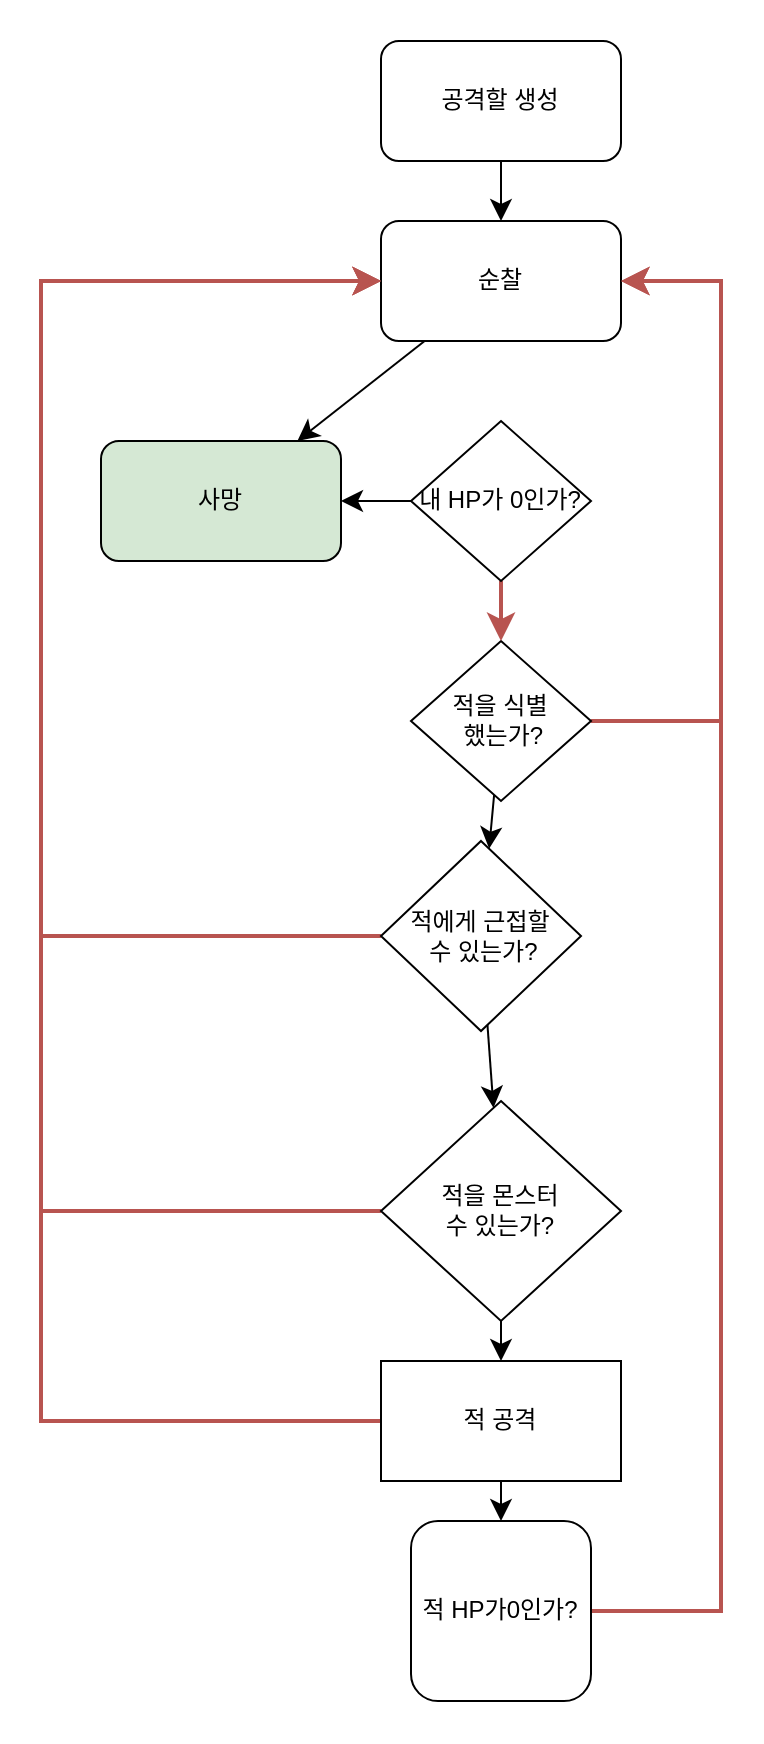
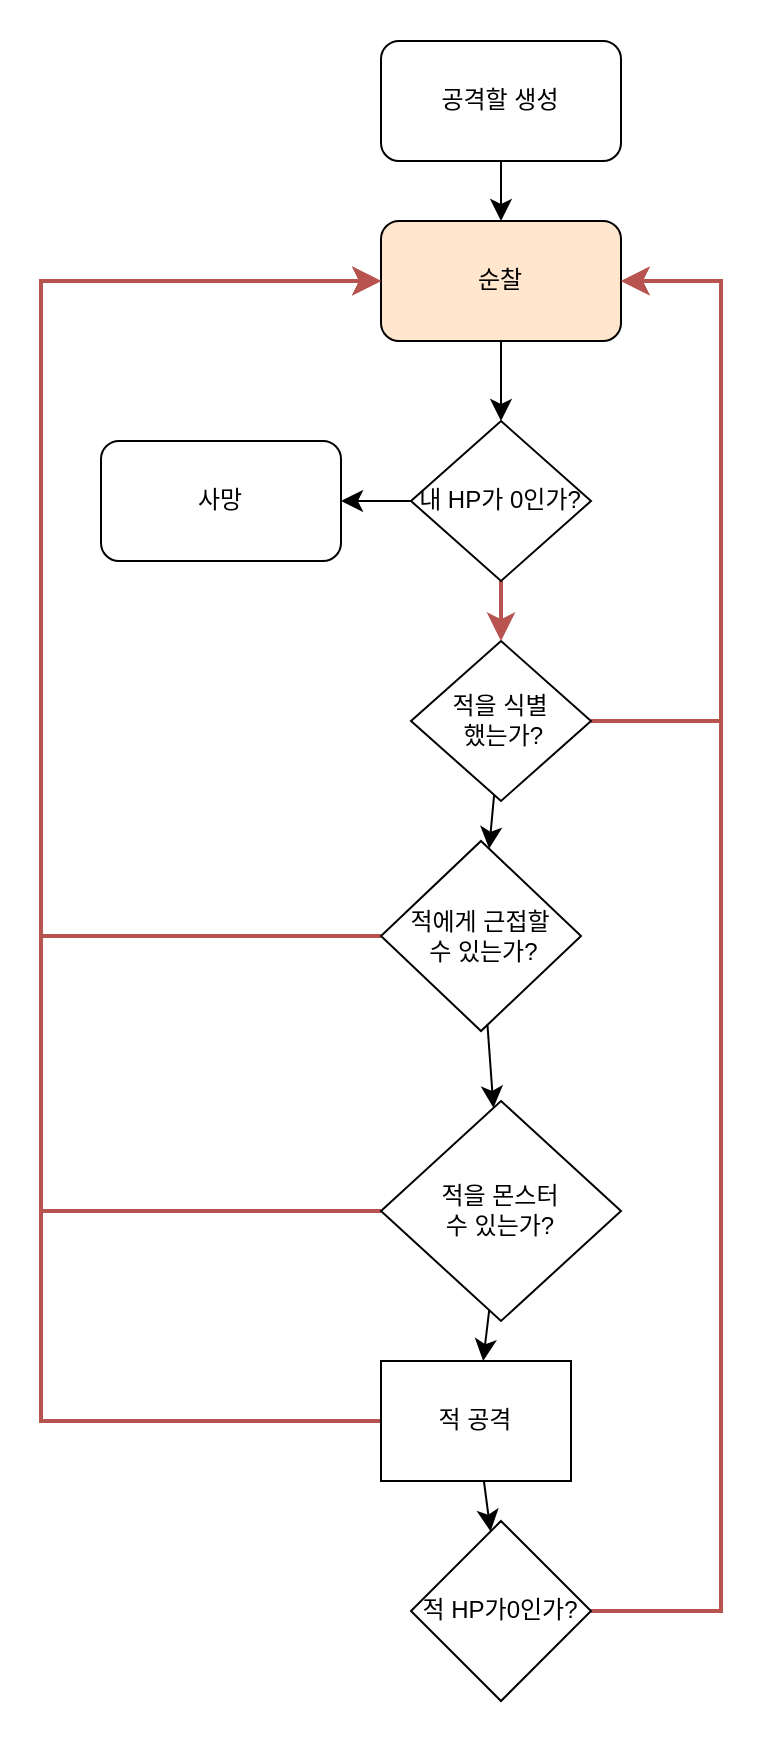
(501, 281) -> (501, 281)
(368, 386) -> (501, 374)
(221, 501) -> (221, 501)
(501, 1421) -> (476, 1421)
(501, 1611) -> (501, 1611)
